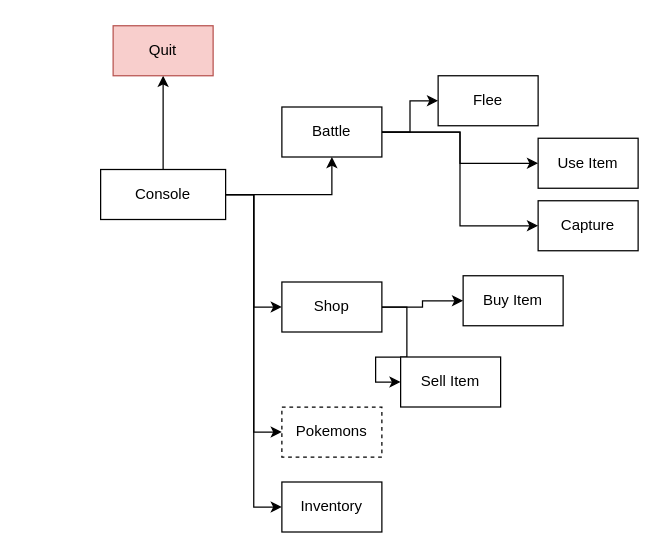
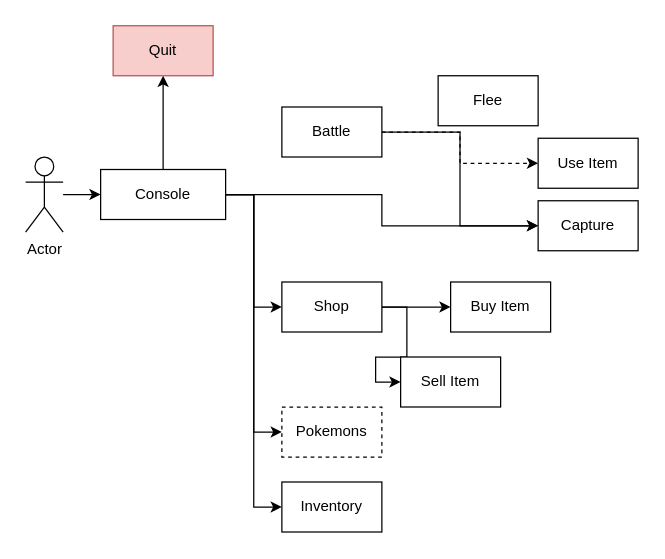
(410, 105) -> none
(496, 163) -> (496, 163)
(332, 181) -> (382, 222)
none -> (44, 194)
none -> (86, 194)
(513, 301) -> (501, 307)
